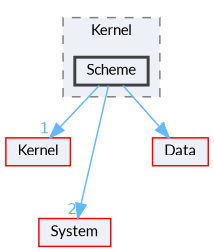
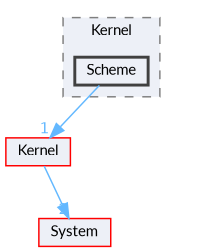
(95, 145) -> (53, 186)
(180, 152) -> none
